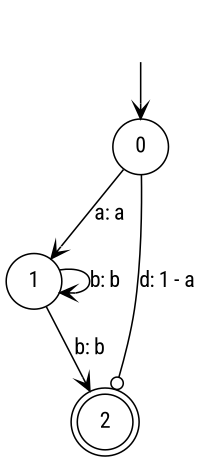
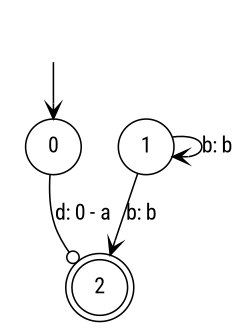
(92, 208) -> none
(168, 281) -> (84, 214)
